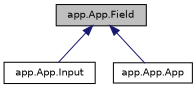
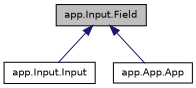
(101, 15) -> (101, 15)
(50, 73) -> (50, 73)
